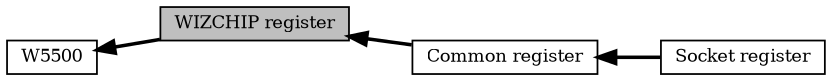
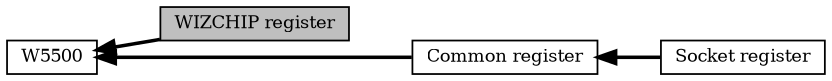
(389, 42) -> (264, 57)
